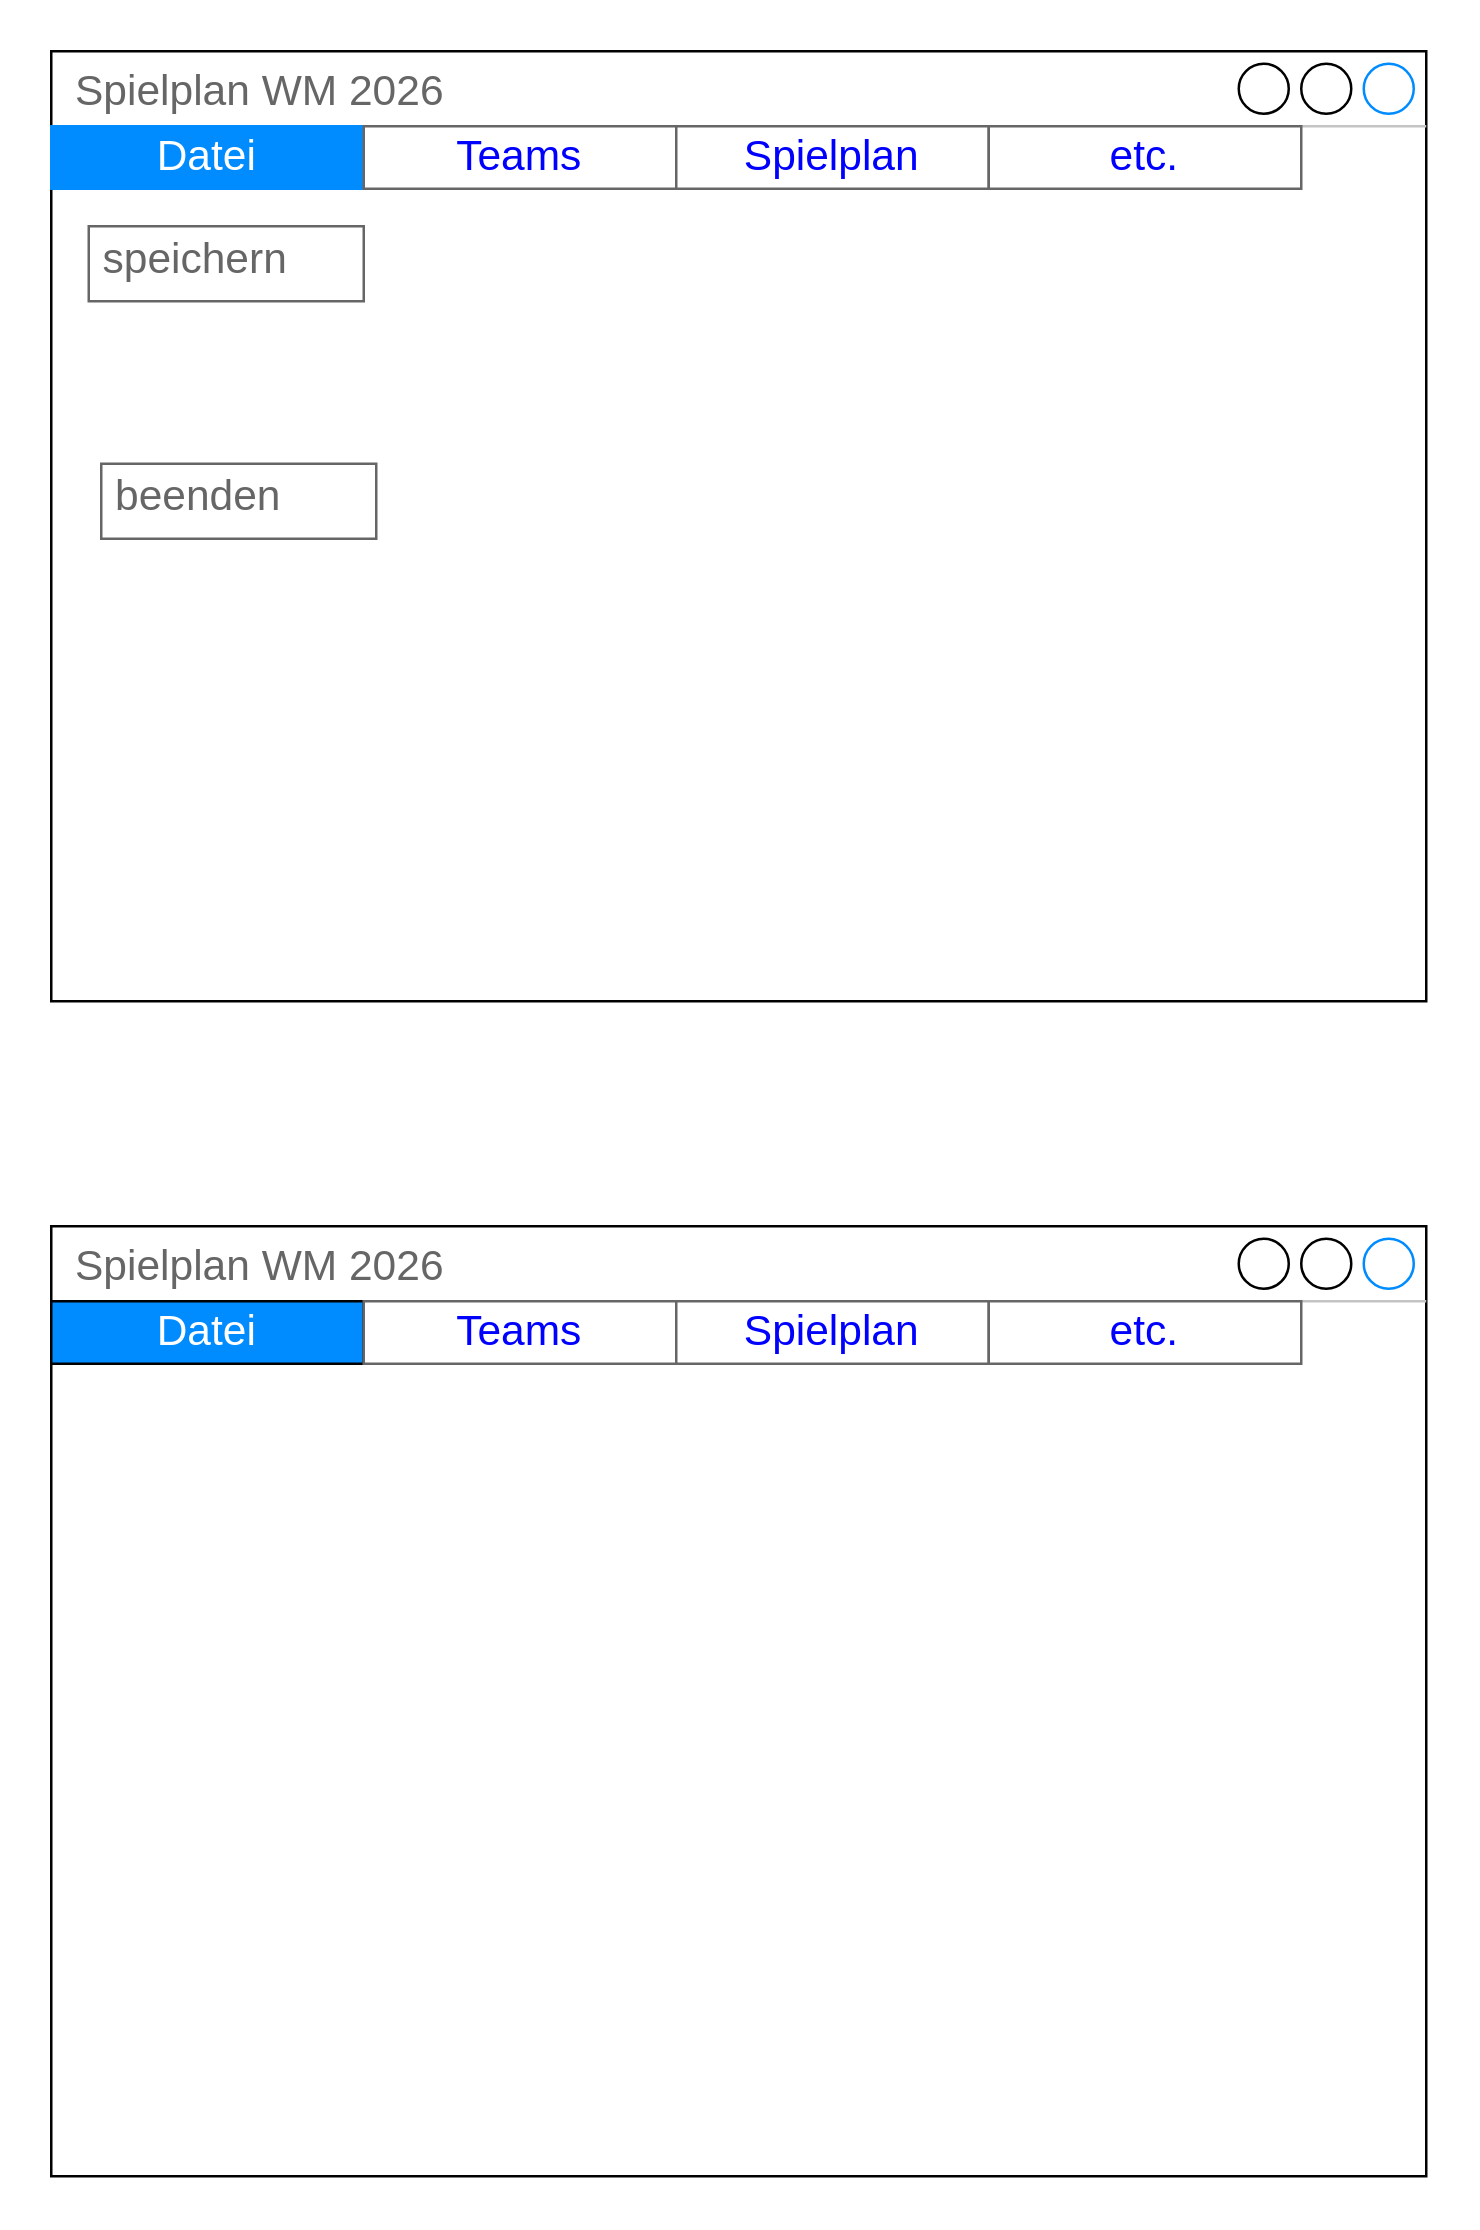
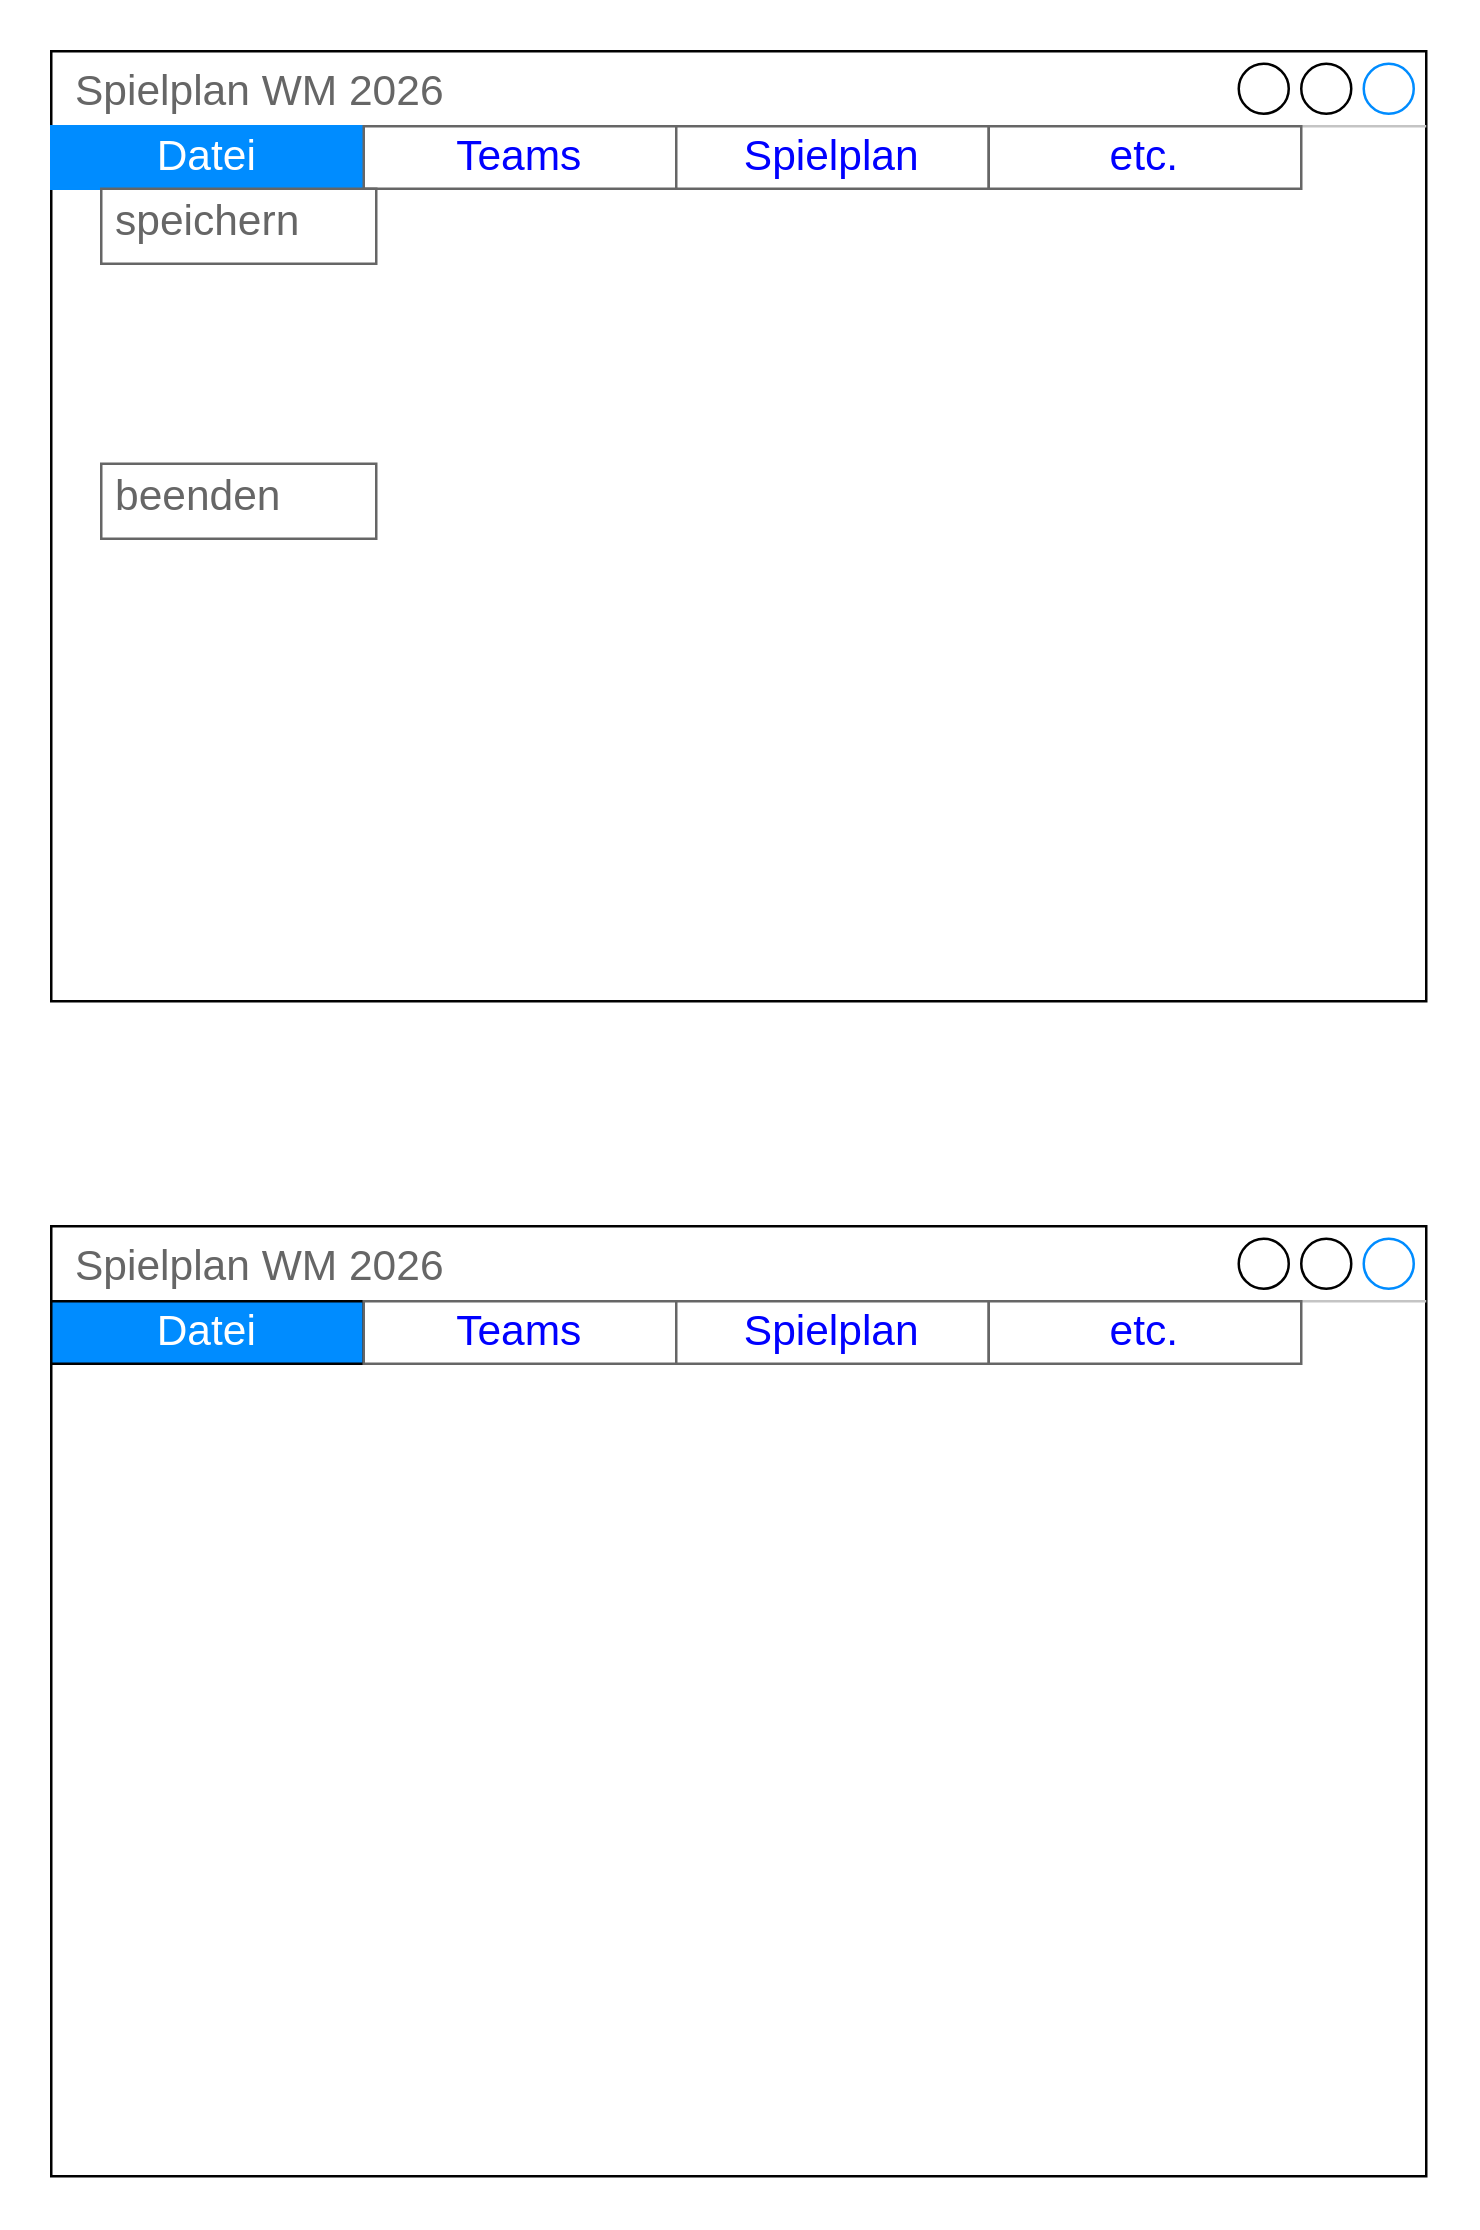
(226, 264) -> (239, 226)
